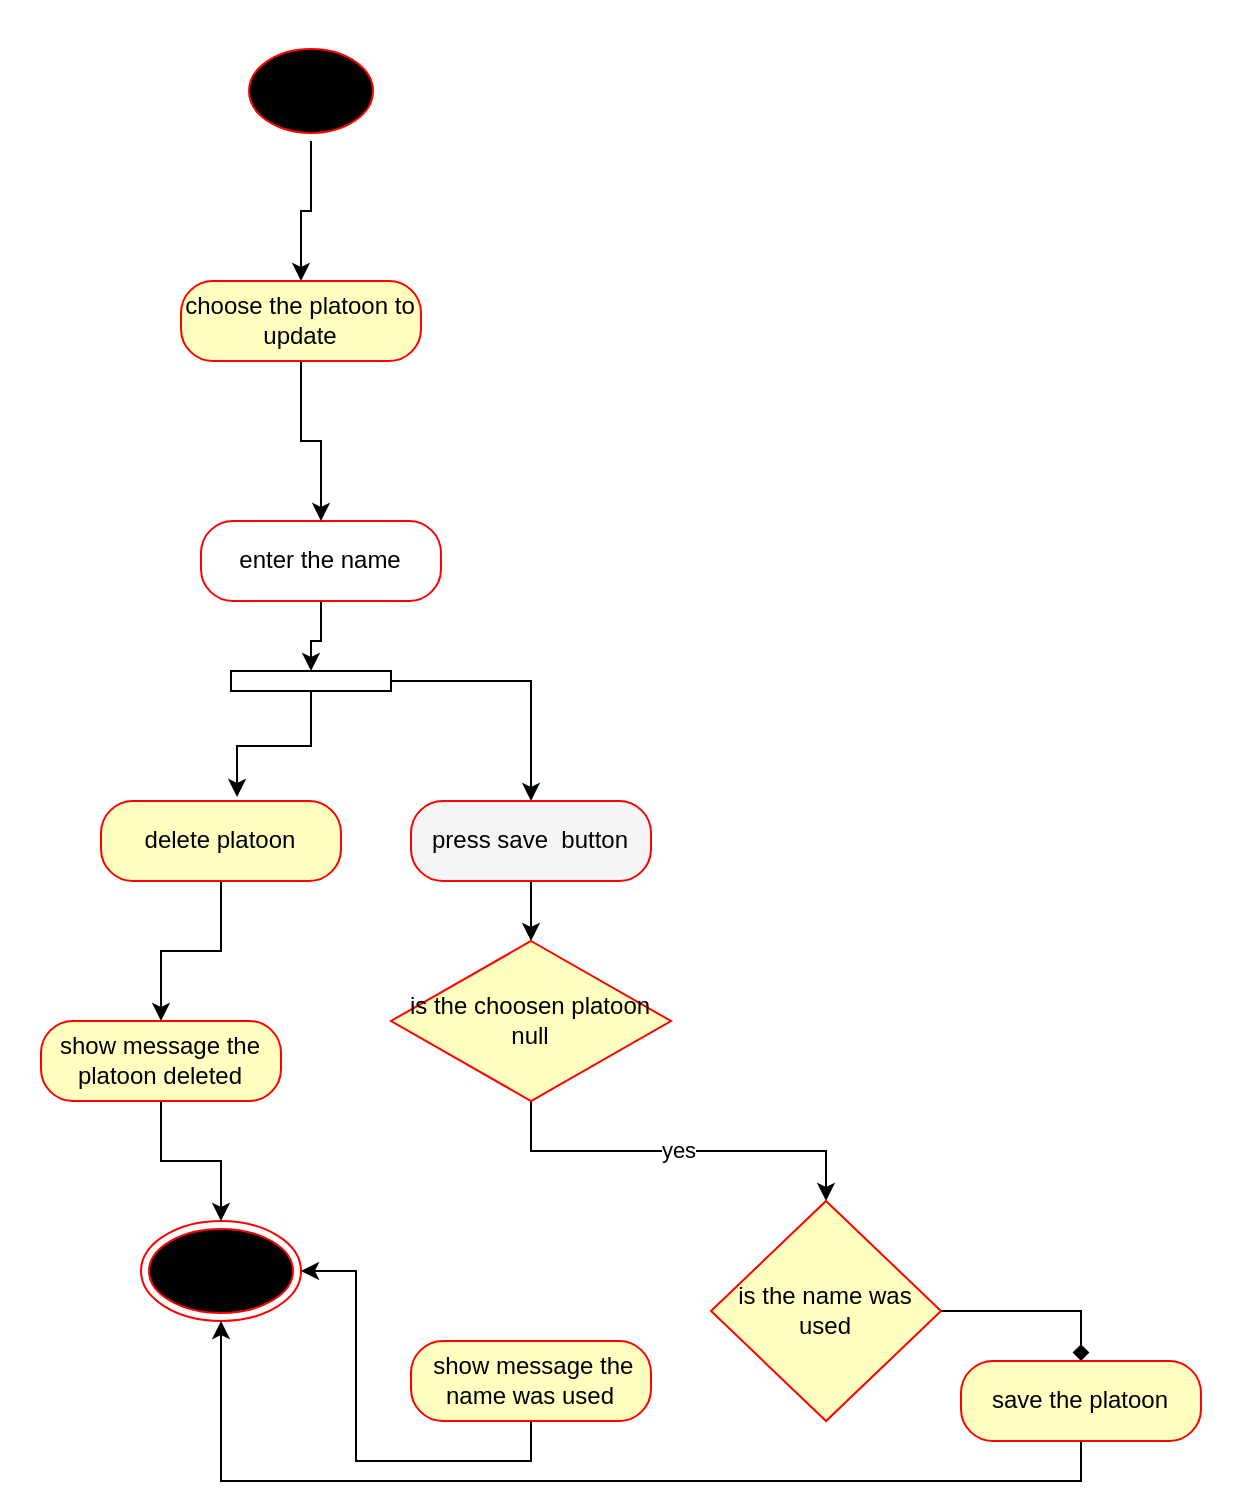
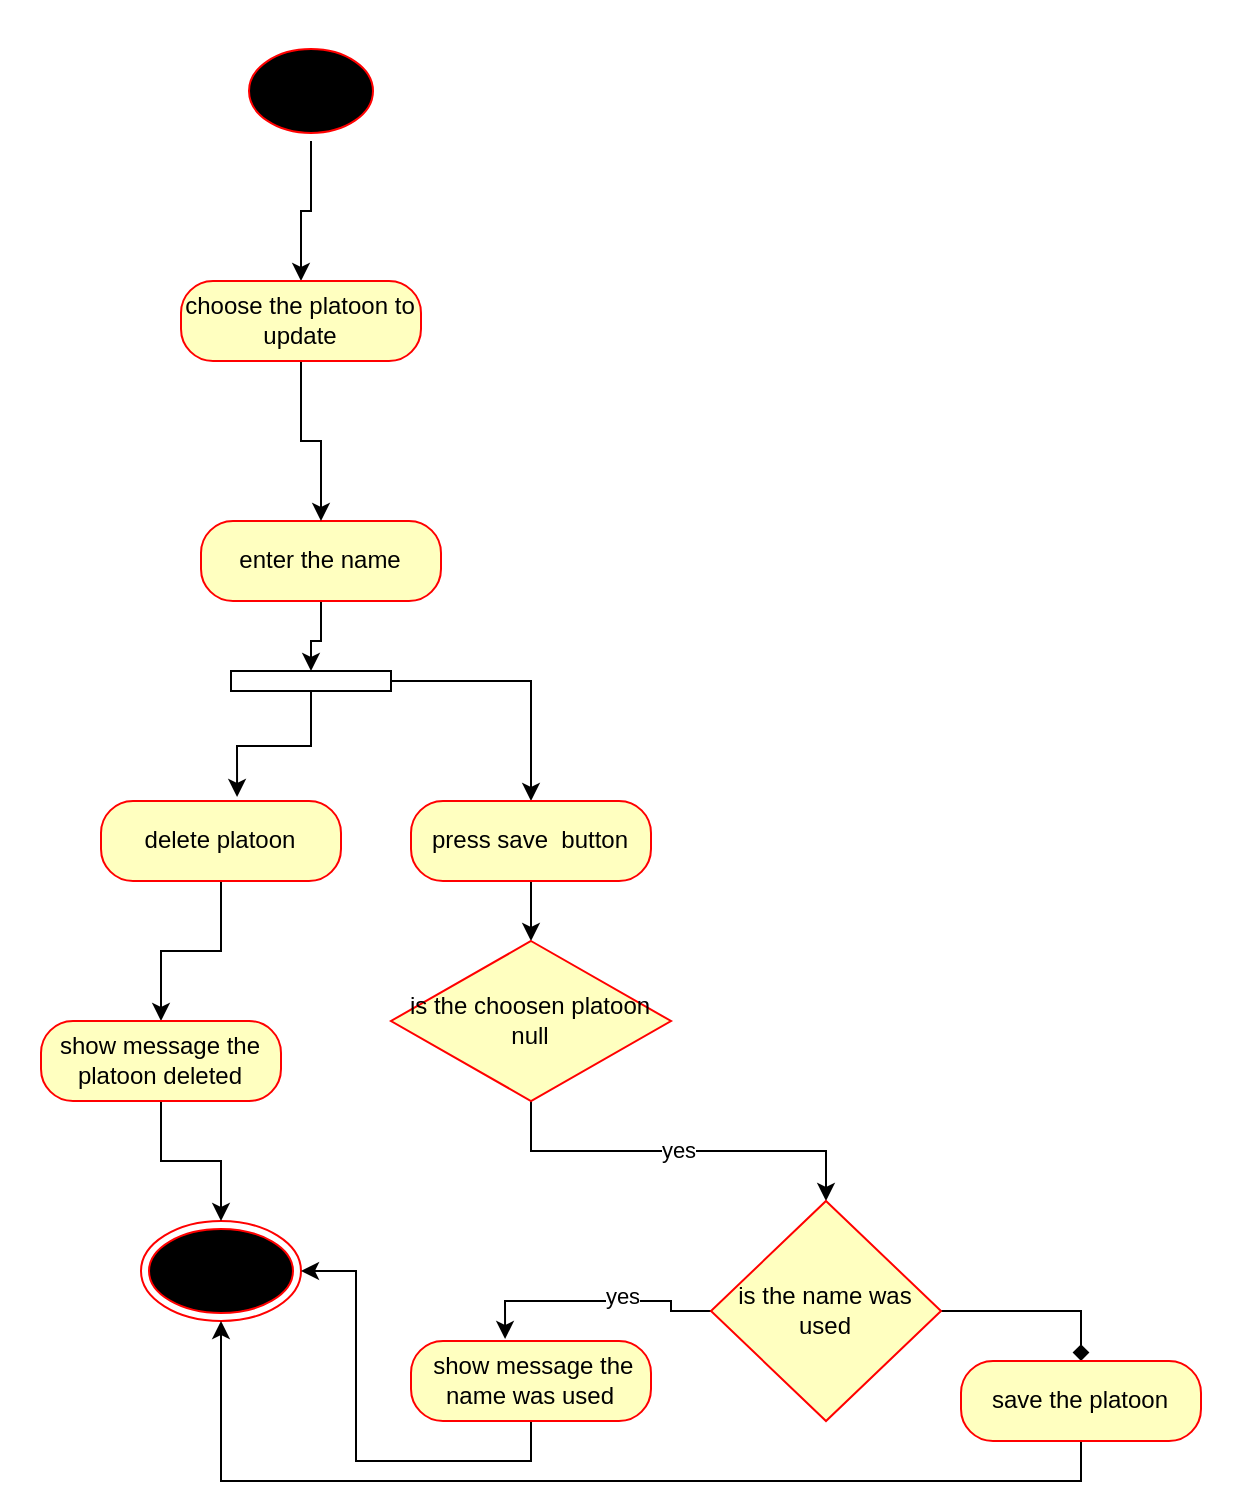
(321, 561) -> (321, 561)
(531, 841) -> (531, 841)
none -> (601, 1301)
